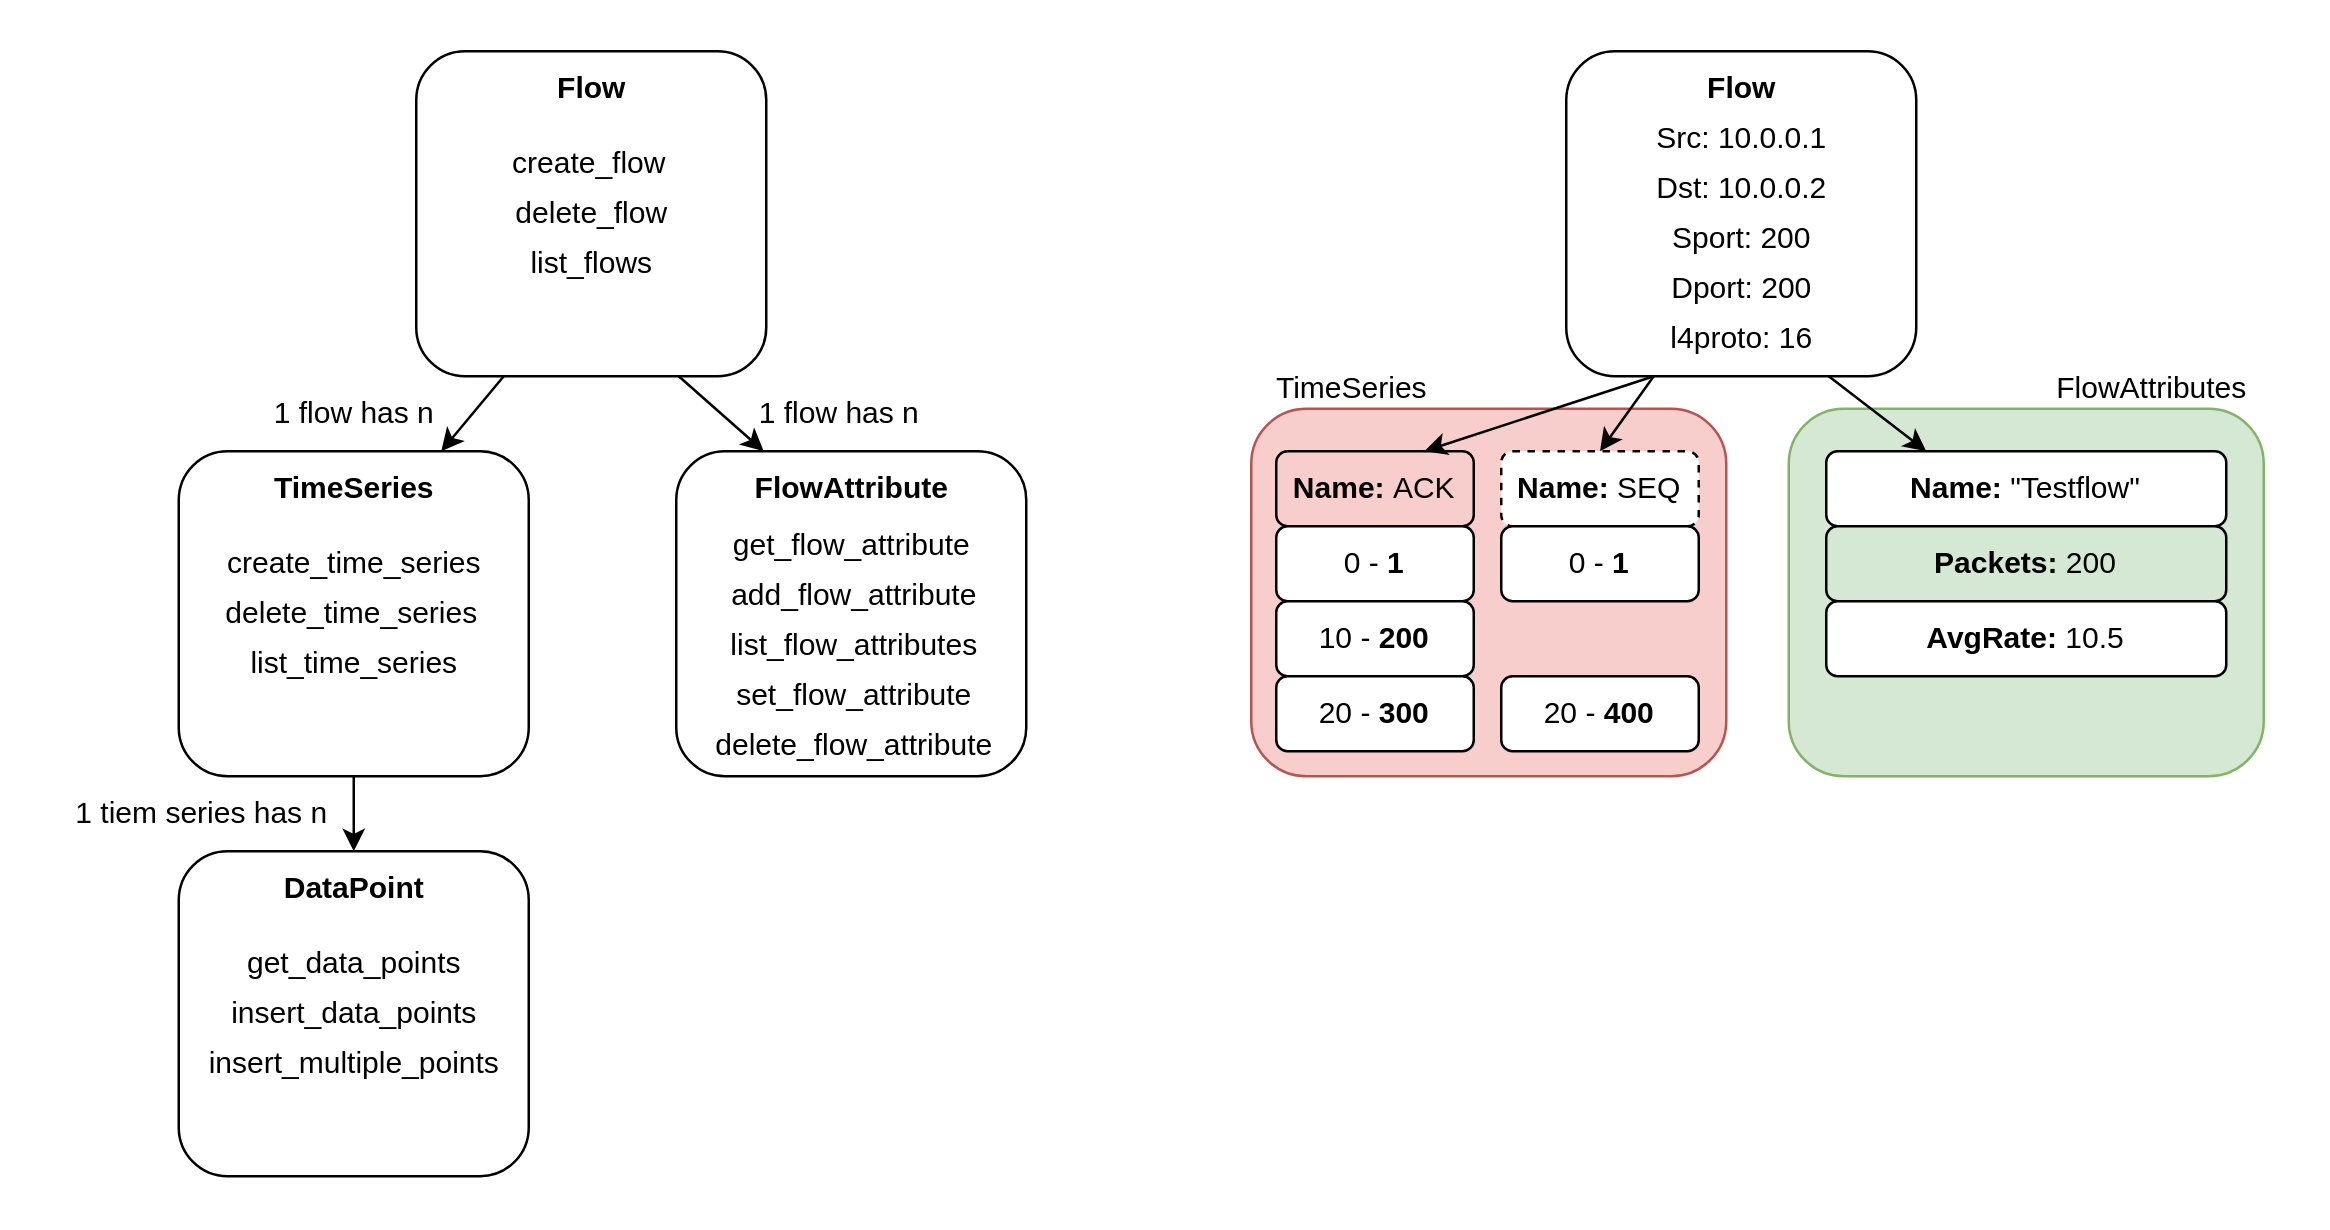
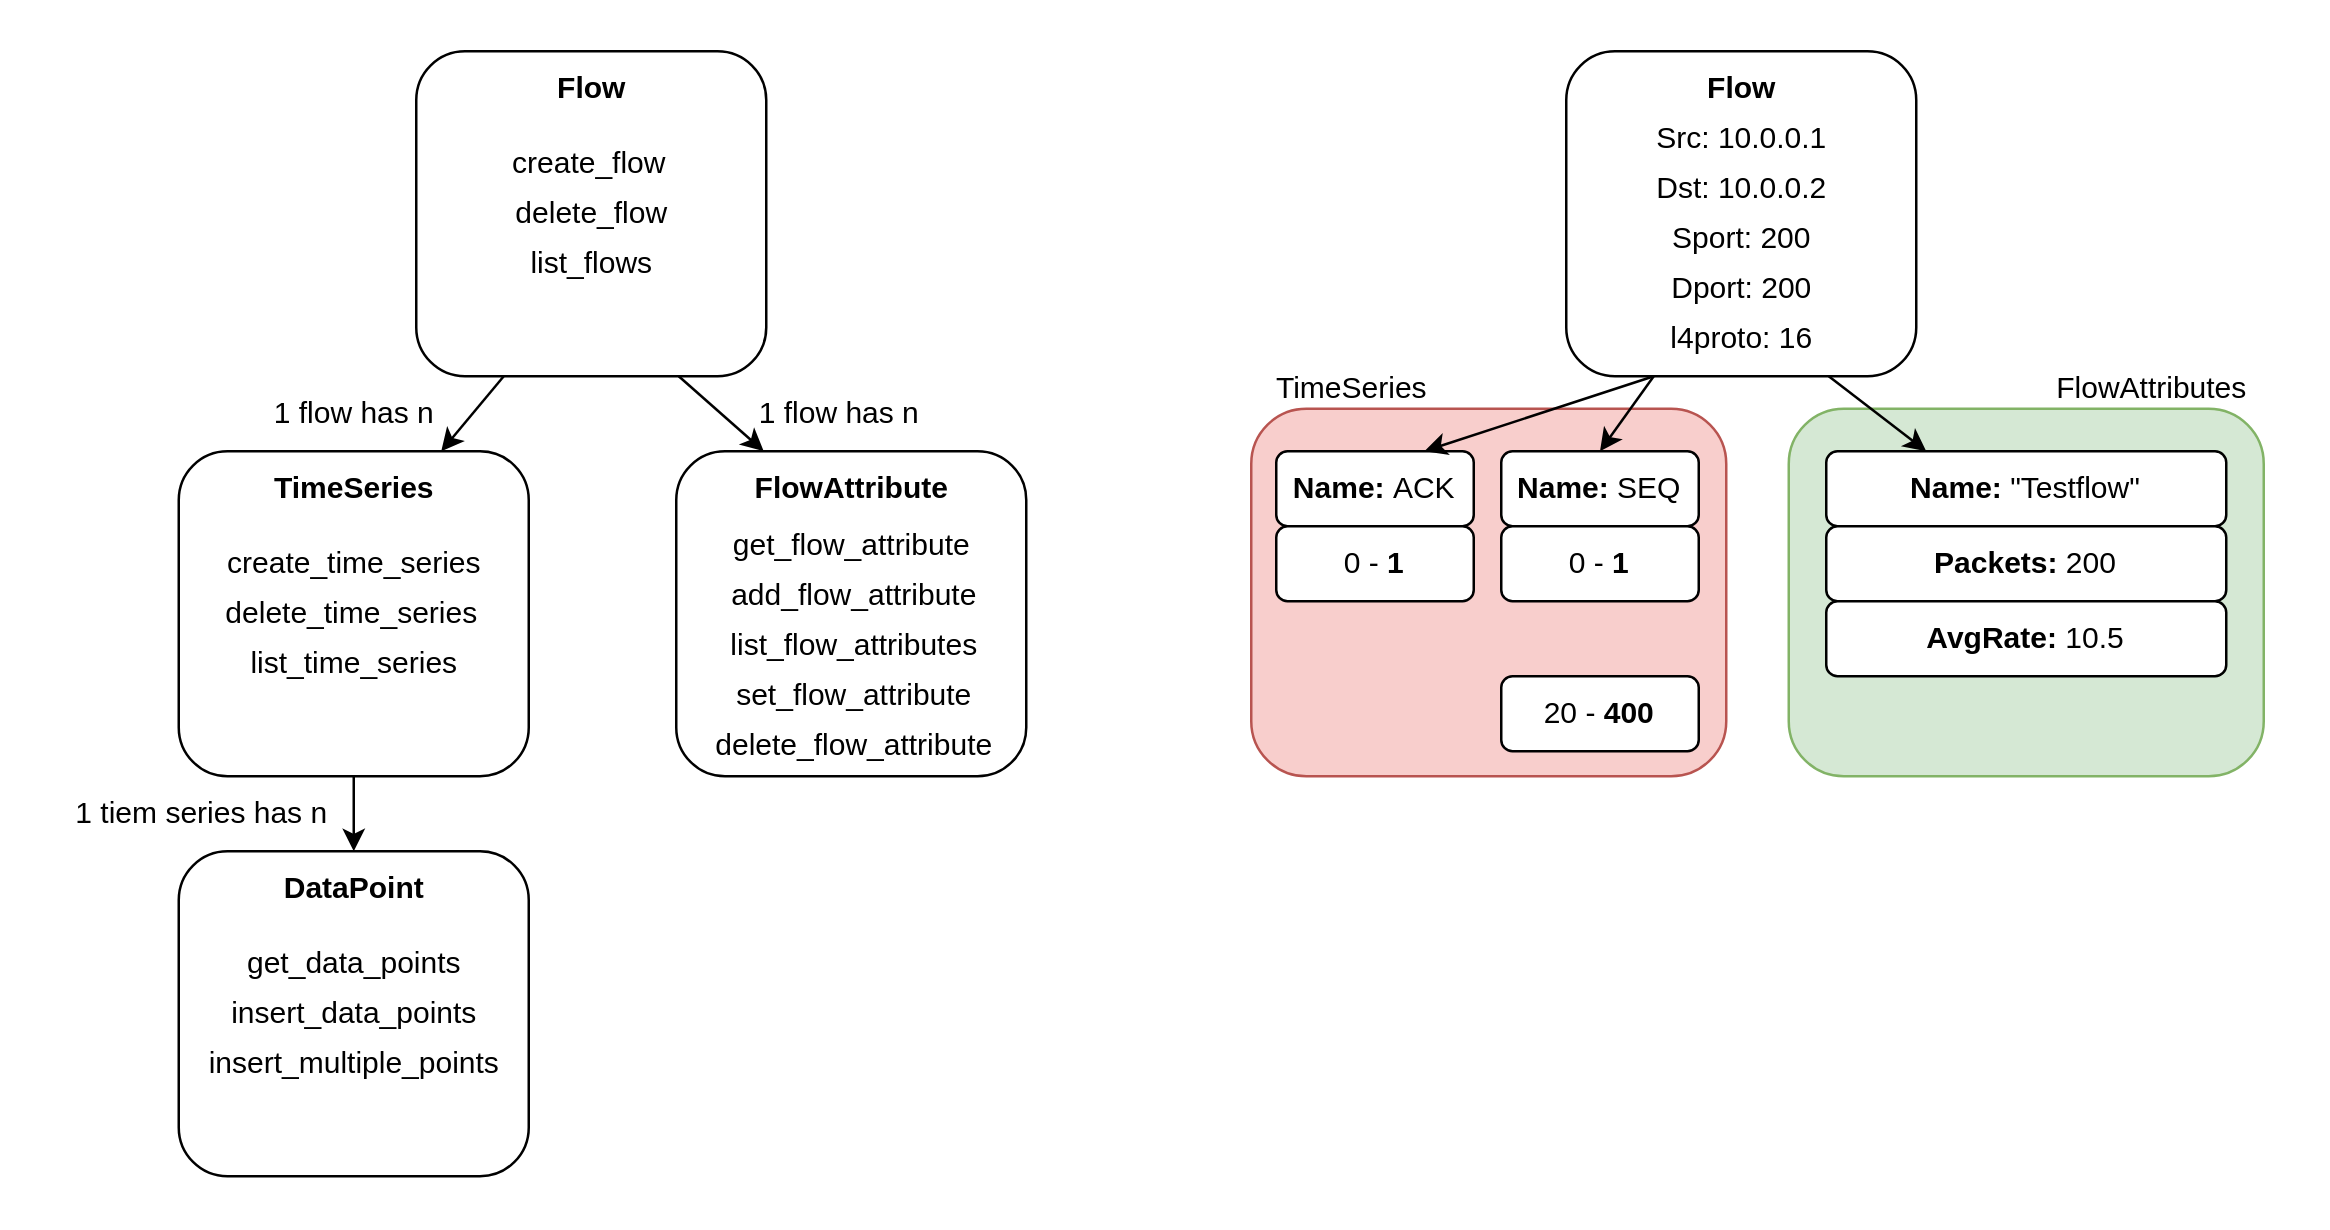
(1375, 489) -> (1375, 489)
(1600, 489) -> (1600, 489)
(2026, 564) -> (2026, 564)
(1375, 639) -> none
(1375, 714) -> none
